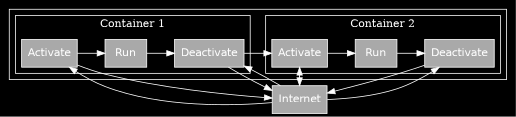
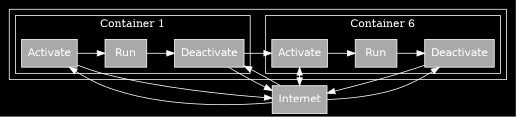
(383, 24) -> (383, 24)
